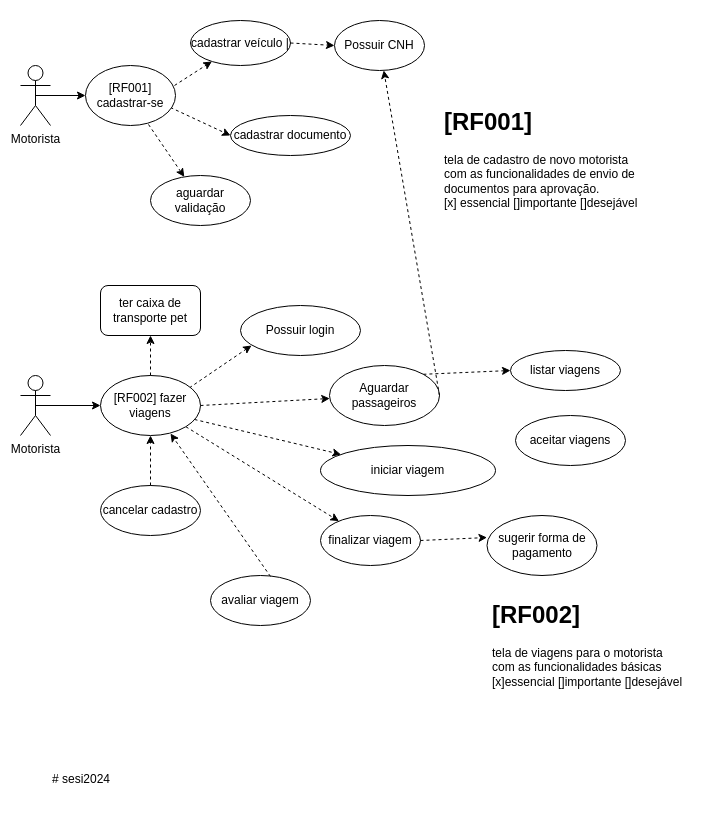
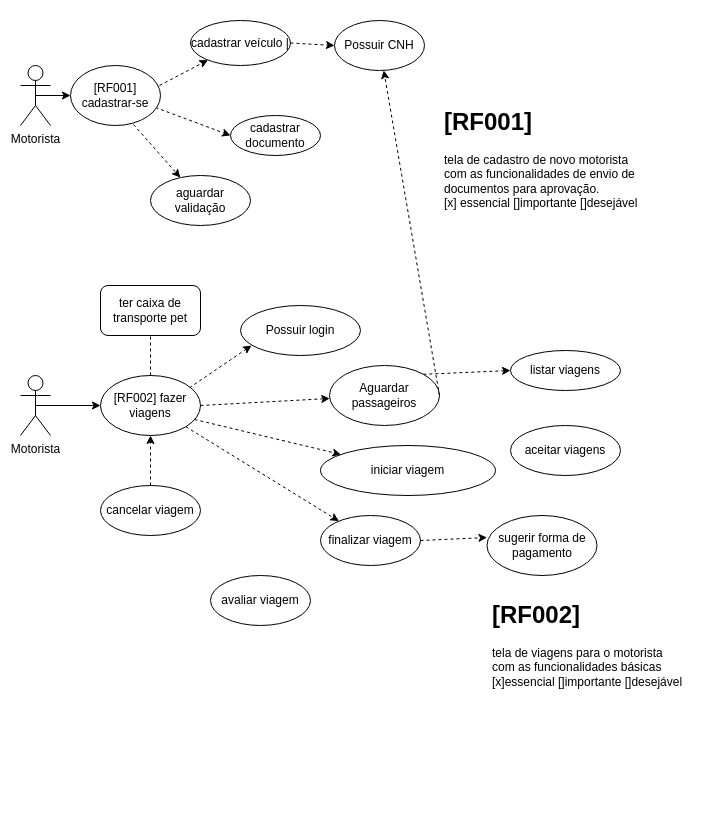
(131, 96) -> (116, 96)
(291, 136) -> (276, 136)
(151, 343) -> (151, 341)
(571, 441) -> (566, 451)
(222, 508) -> none
(151, 511) -> (151, 511)
(96, 786) -> none
